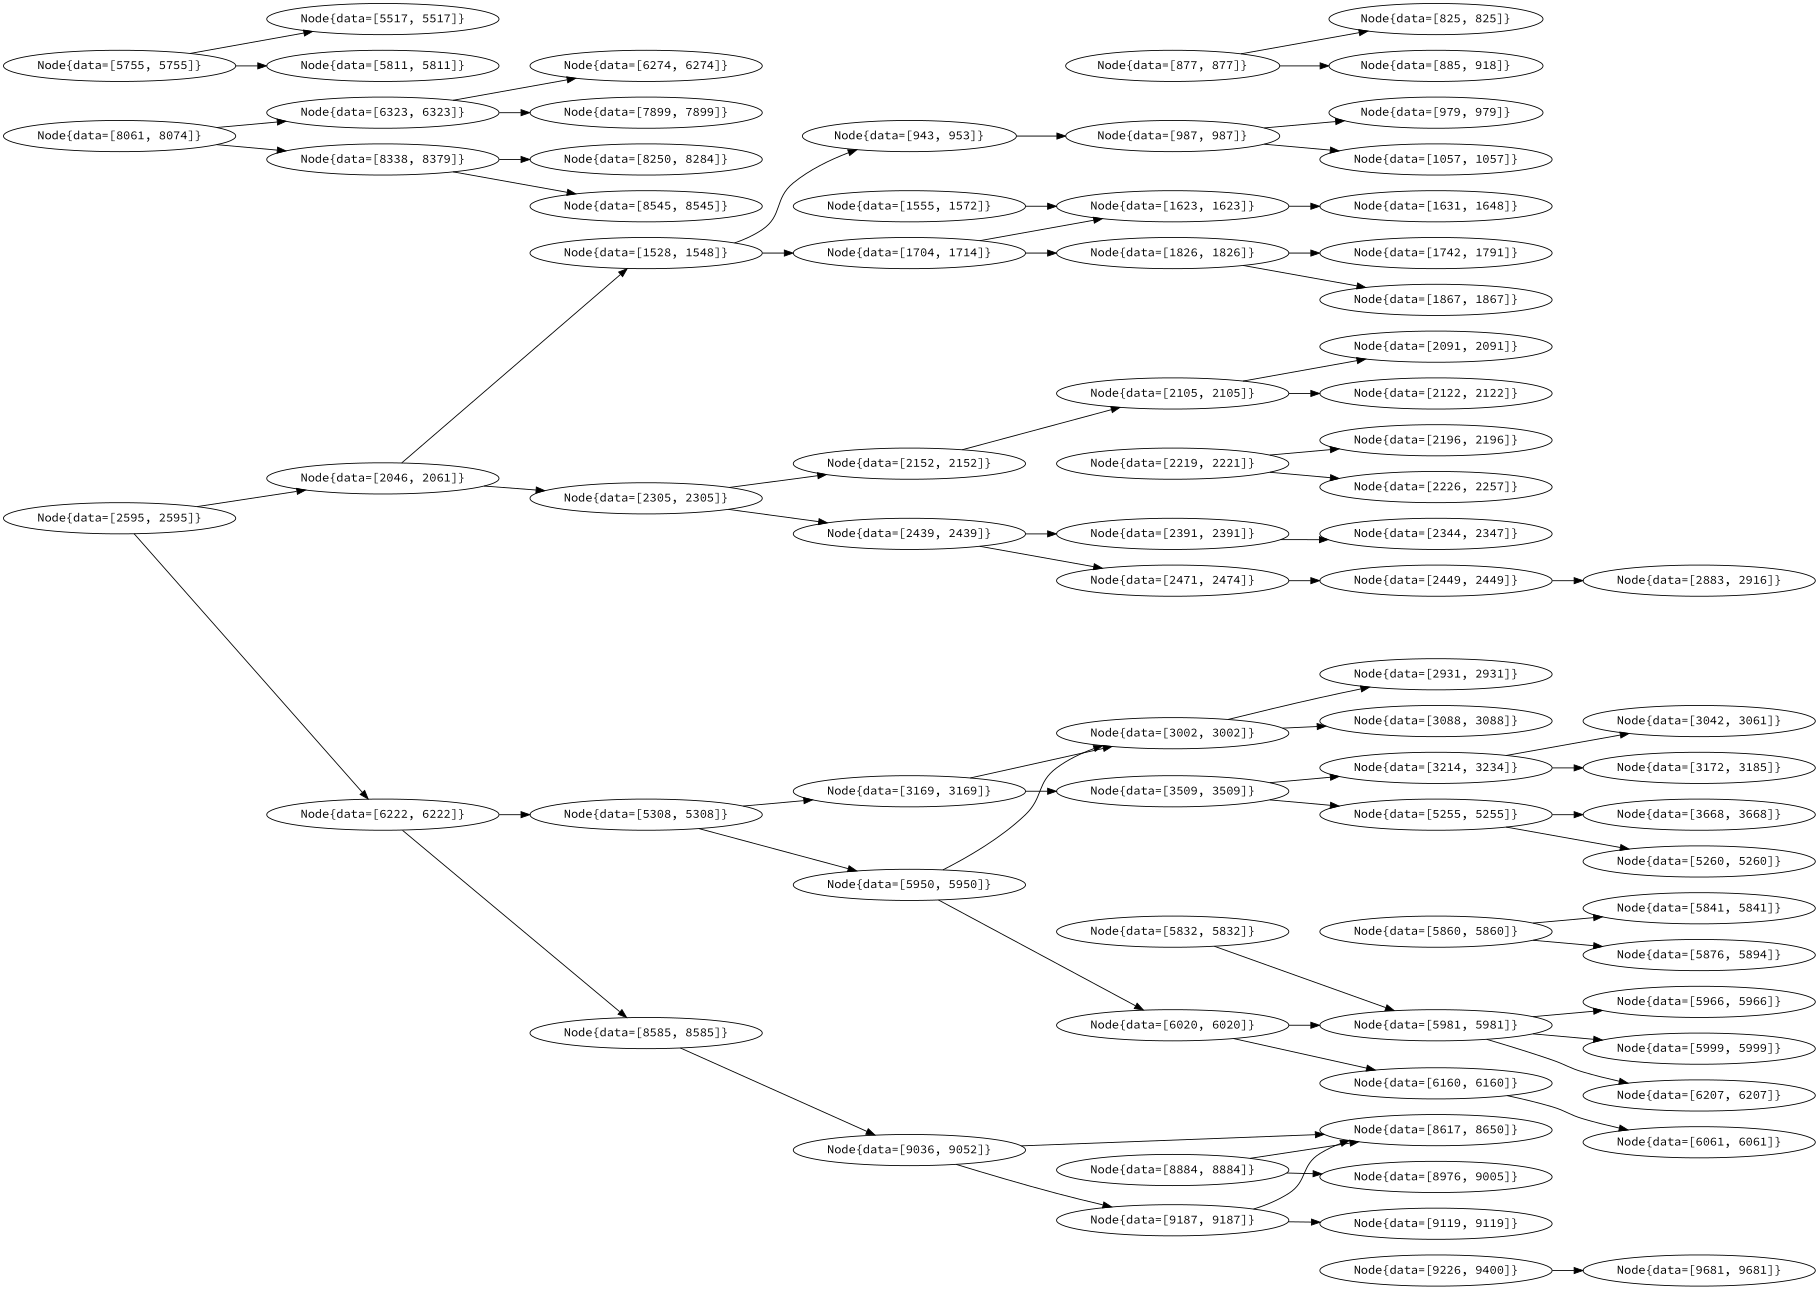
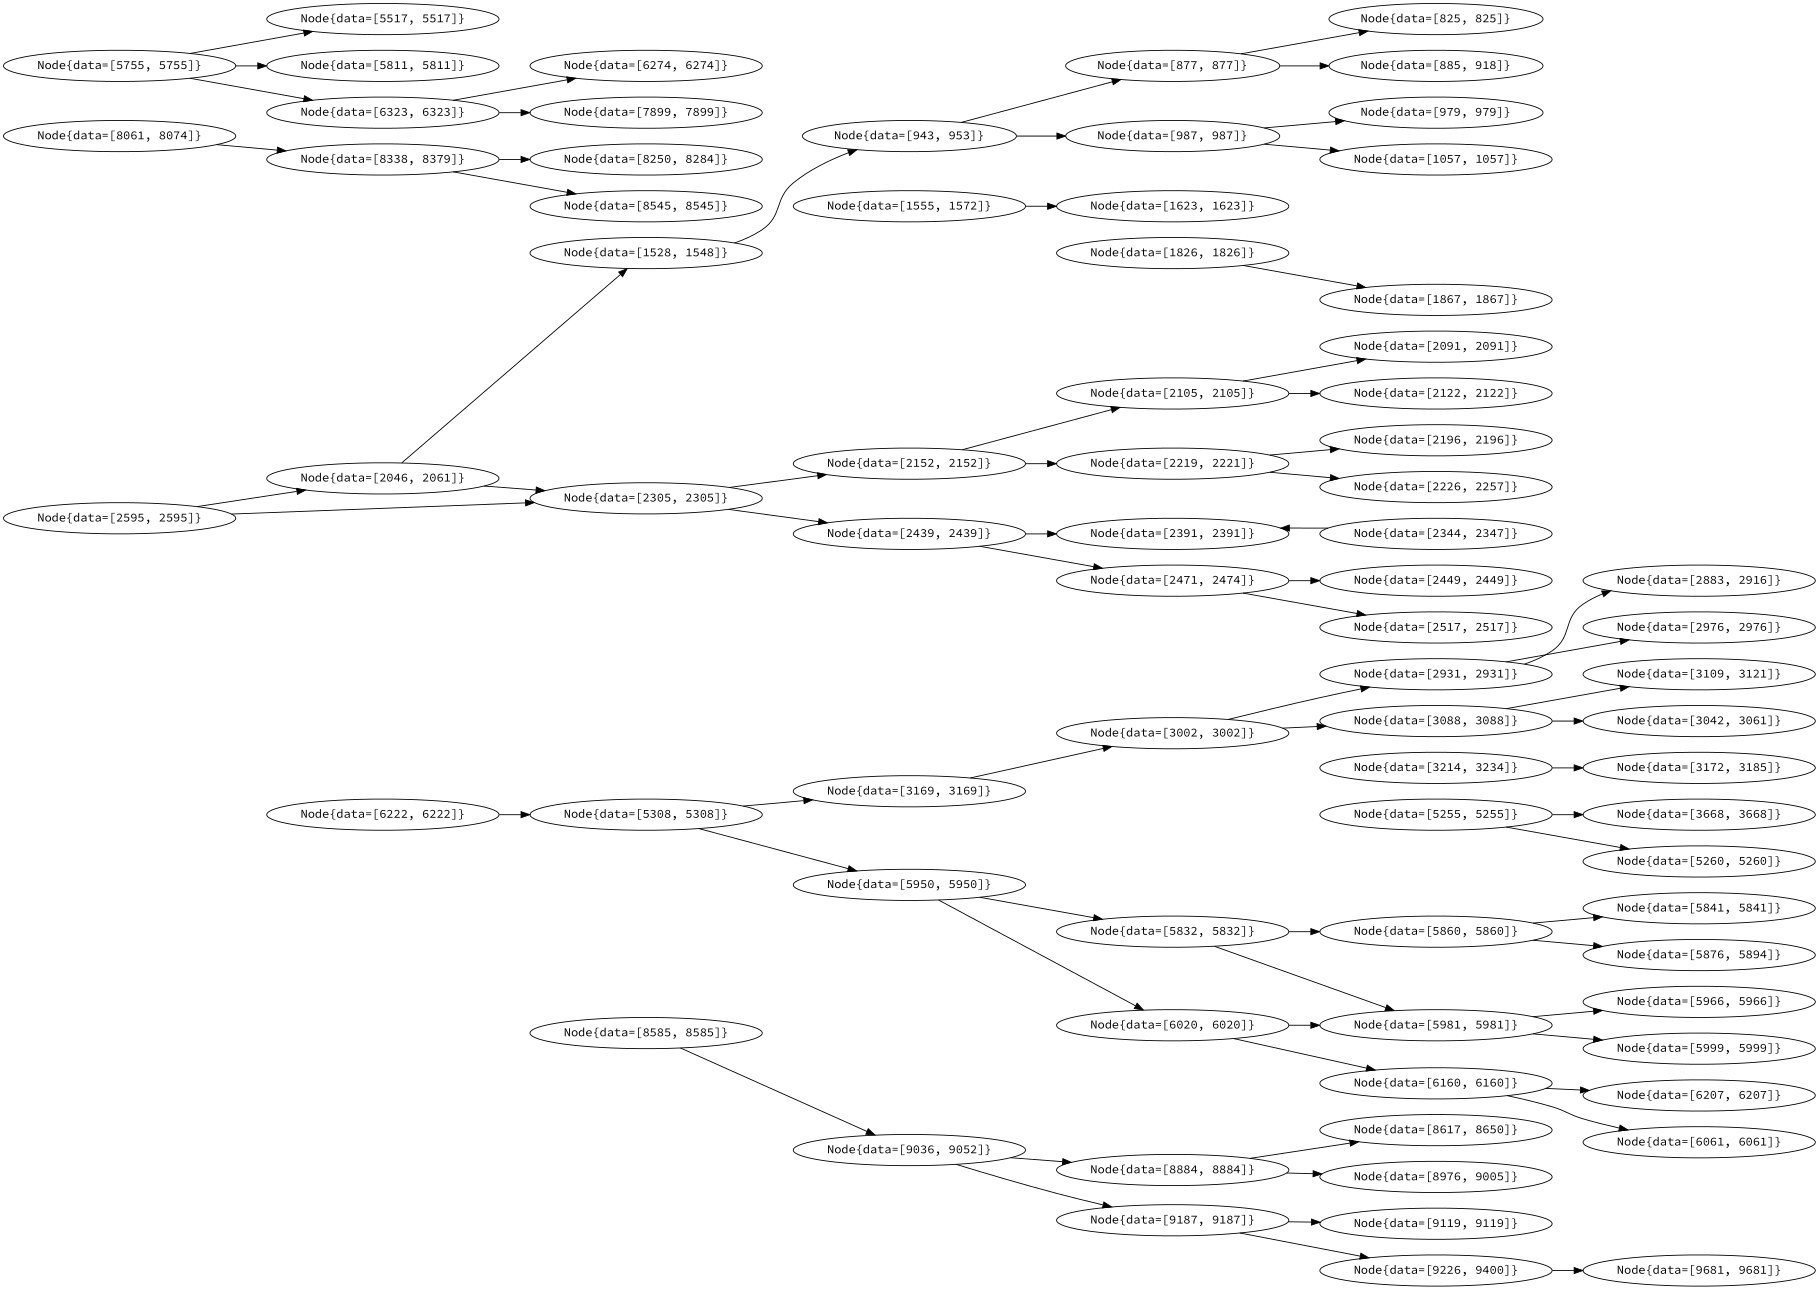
none -> (1037, 102)
(247, 125) -> (247, 88)
(1436, 206) -> none
(909, 253) -> none
(1436, 253) -> none
none -> (1037, 464)
(1300, 540) -> (1309, 528)
(1563, 581) -> (1566, 632)
none -> (1436, 627)
none -> (1699, 627)
(248, 663) -> (378, 508)
none -> (1699, 674)
(1563, 745) -> (1563, 721)
(1173, 791) -> none
(1025, 815) -> (1037, 907)
(511, 921) -> none
none -> (1300, 932)
(1553, 1060) -> (1563, 1089)
(1168, 1140) -> (1037, 1160)
(1301, 1180) -> (1300, 1245)
